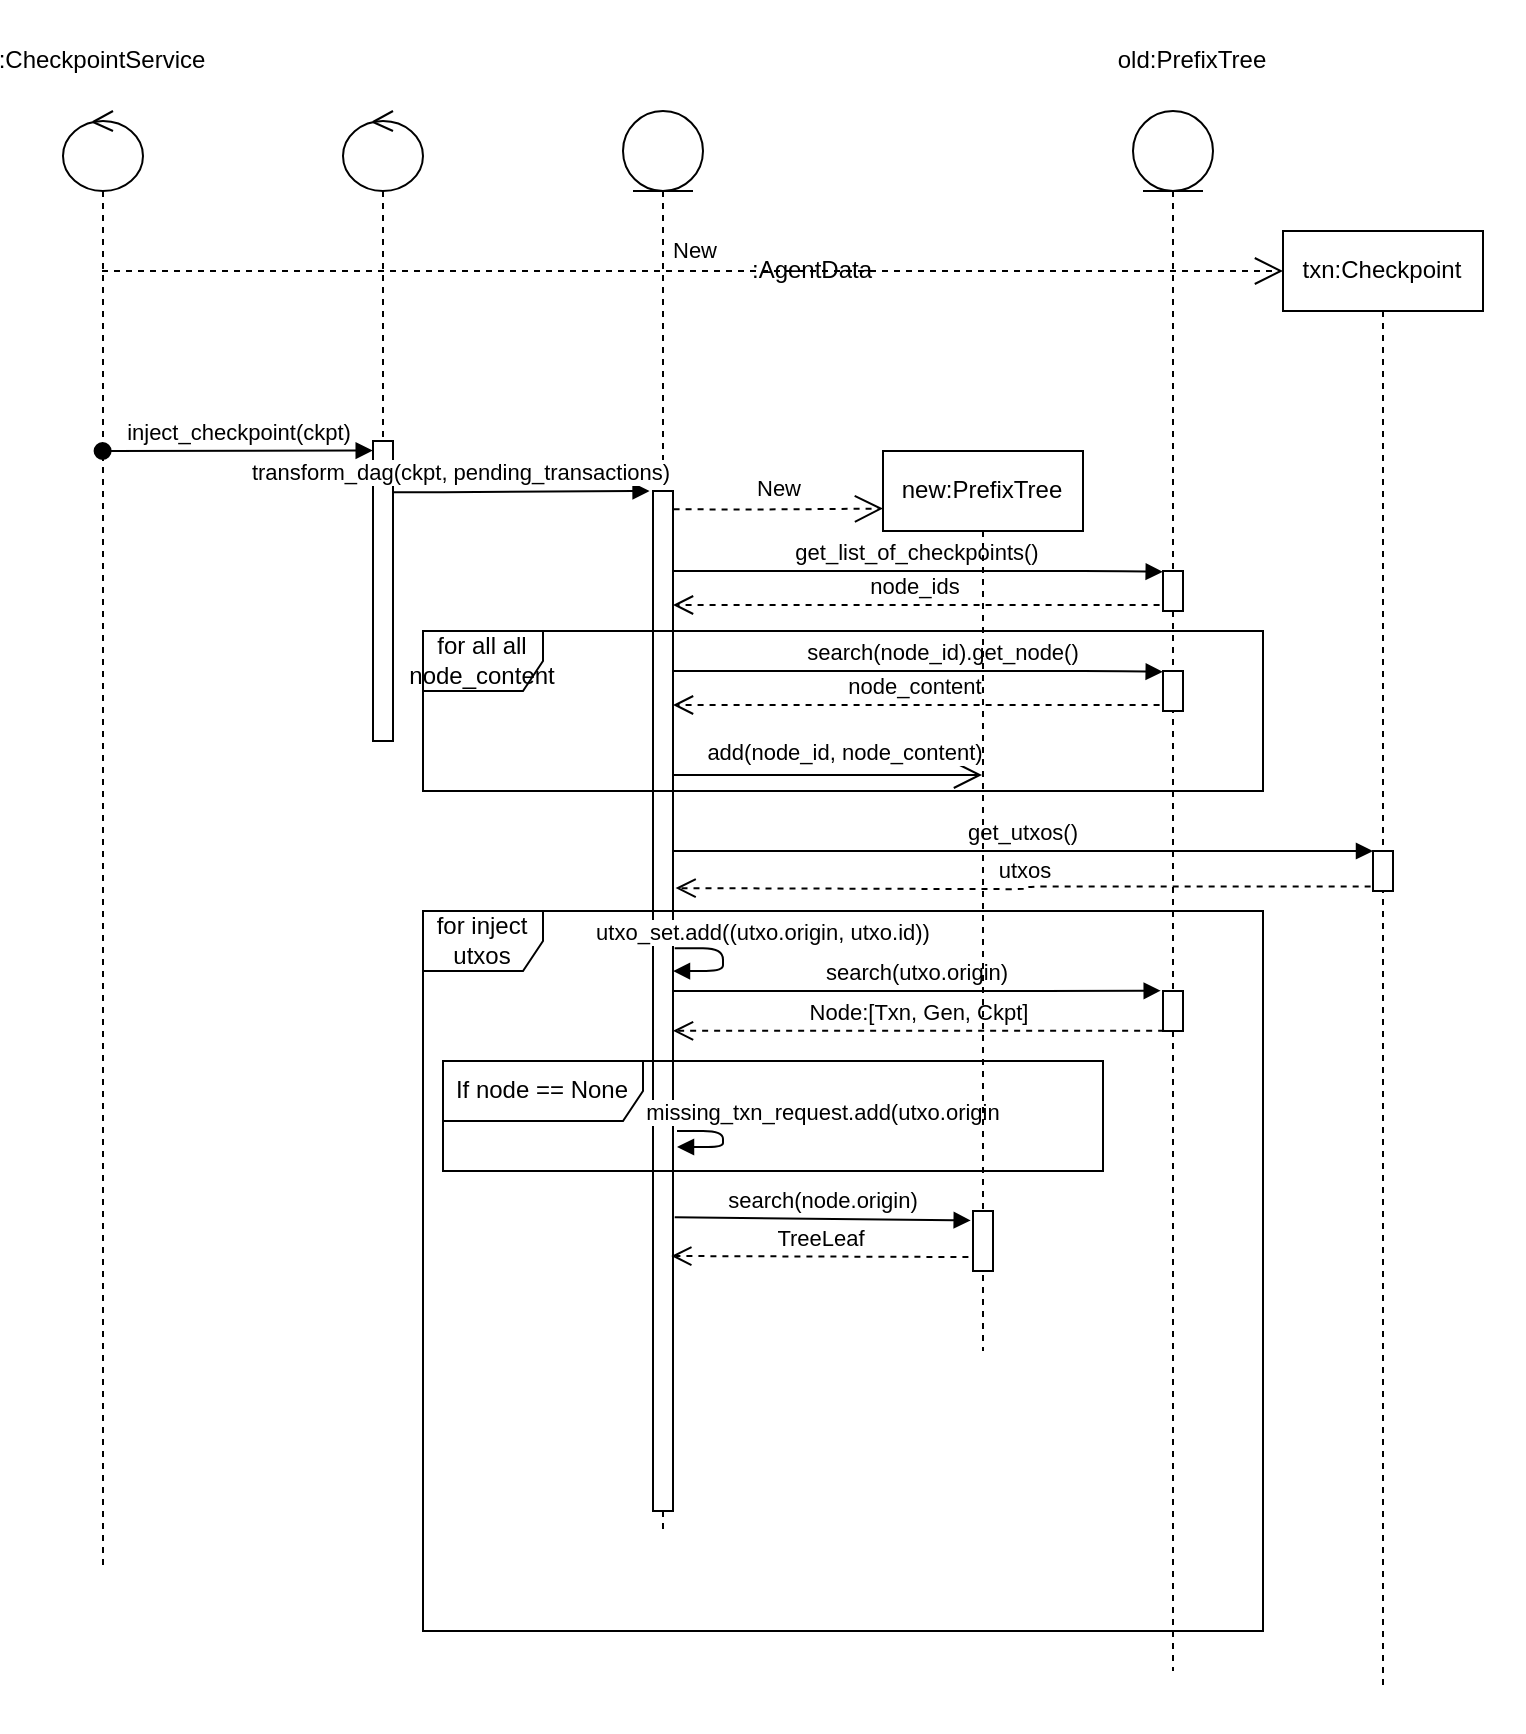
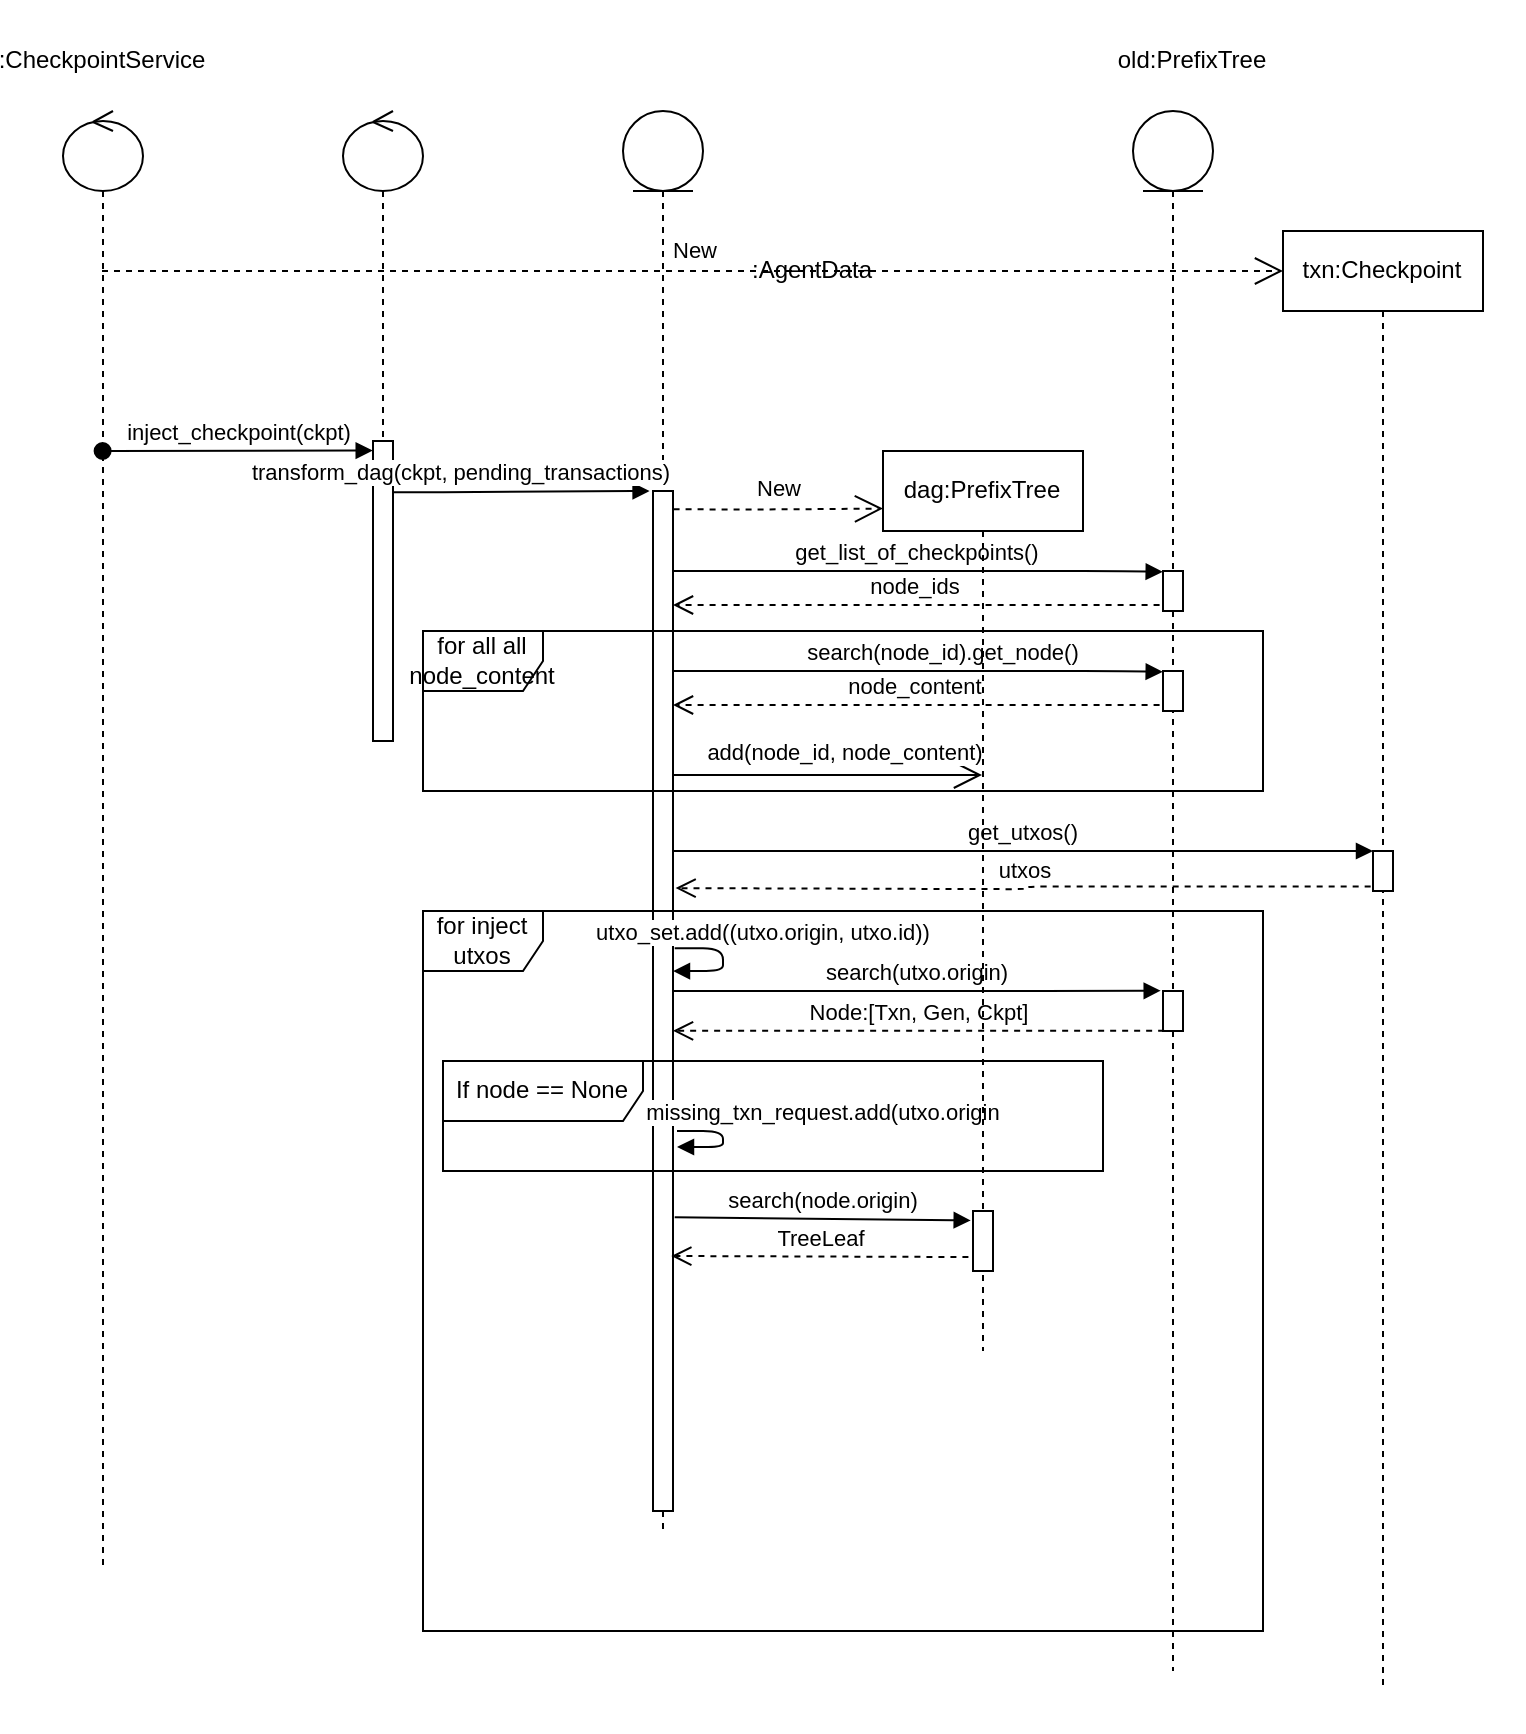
(983, 491) -> (983, 491)
